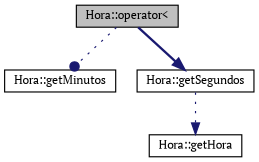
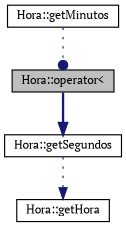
(97, 45) -> (63, 44)
